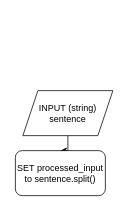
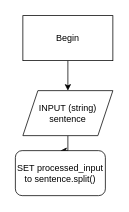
none -> (68, 38)
none -> (68, 84)
